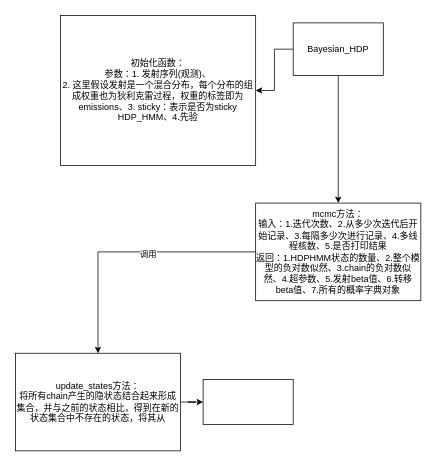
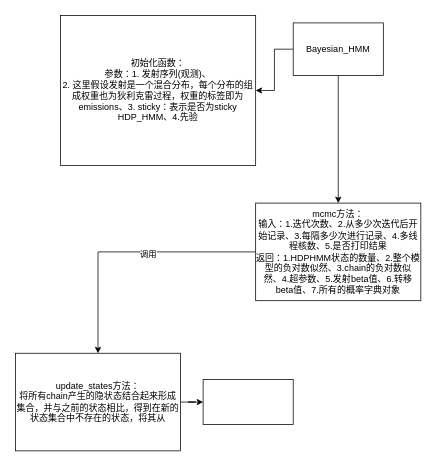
(338, 49) -> (338, 49)
